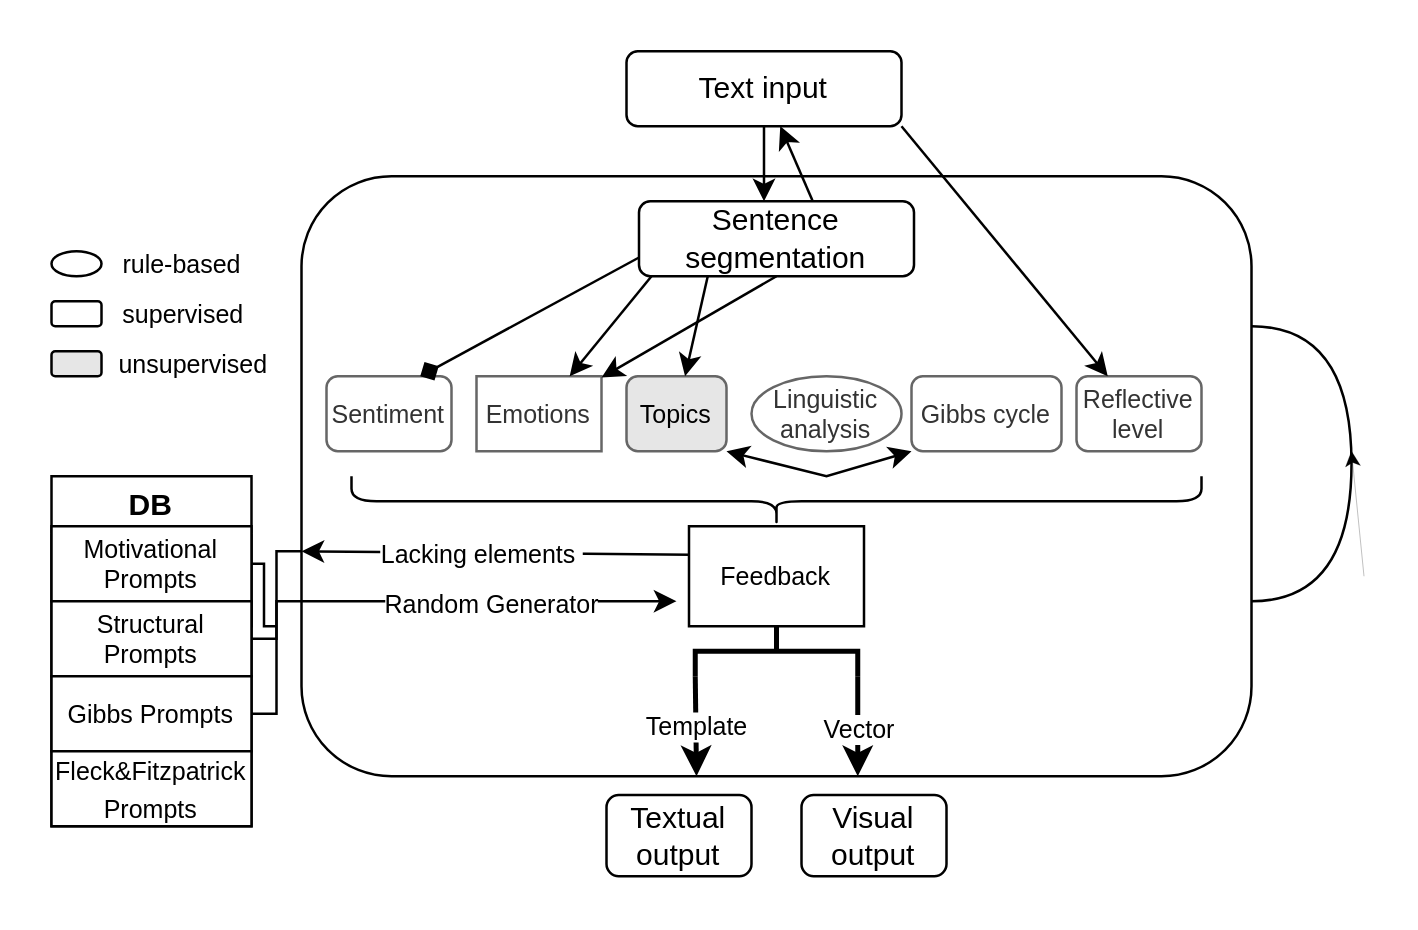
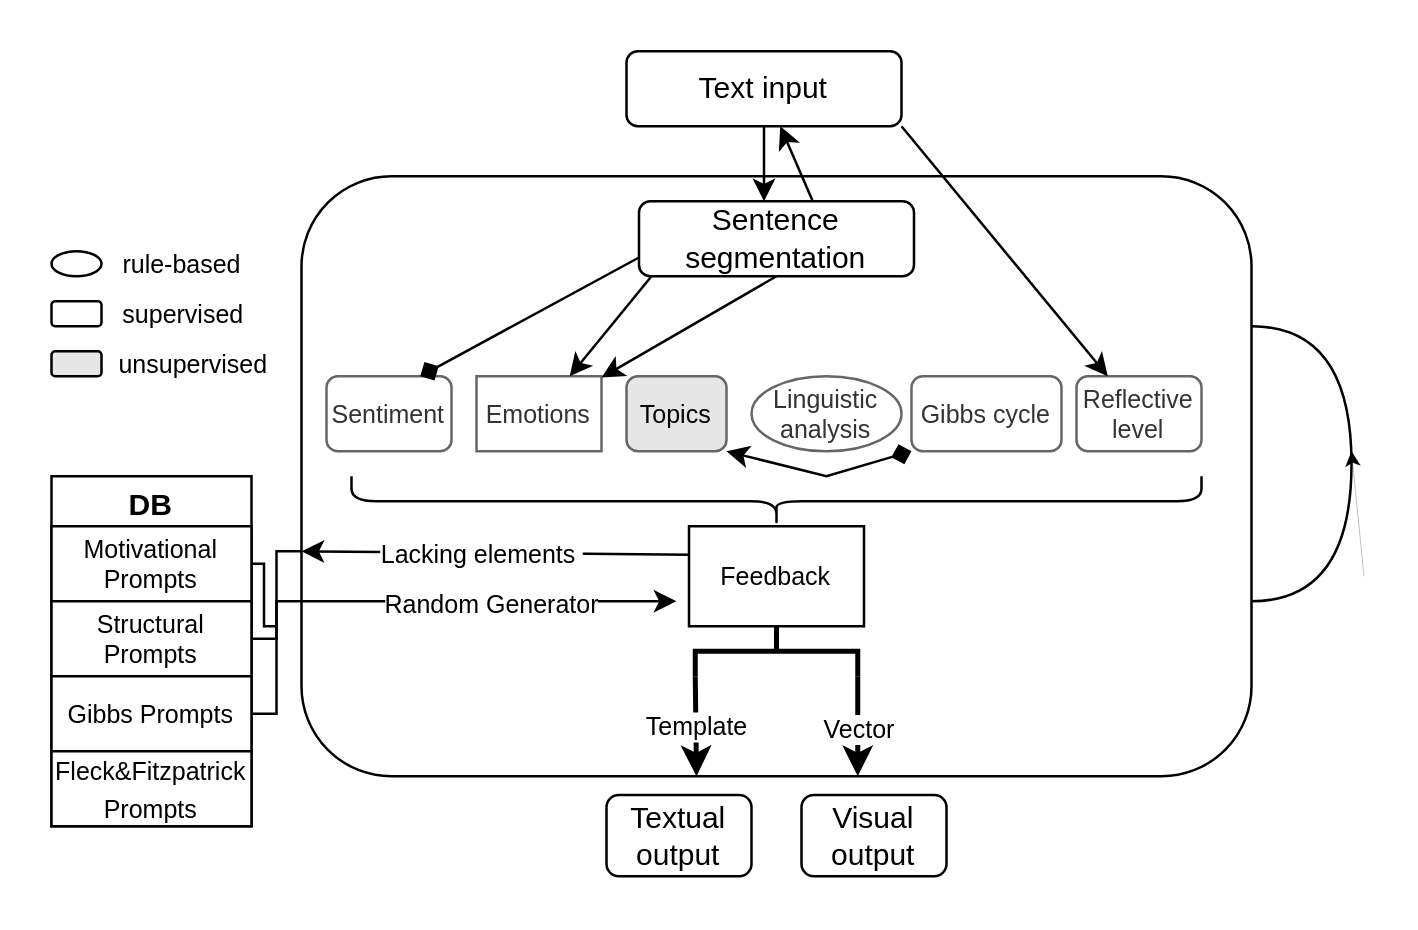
(703, 296) -> none
(893, 457) -> (892, 457)
